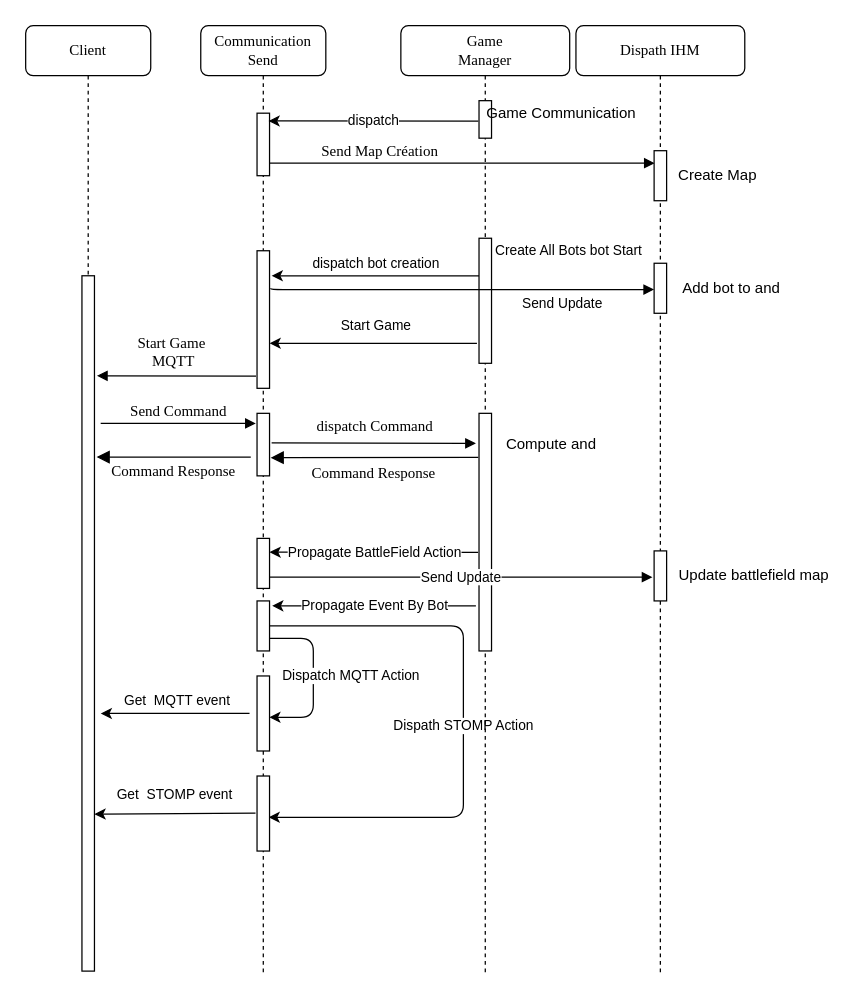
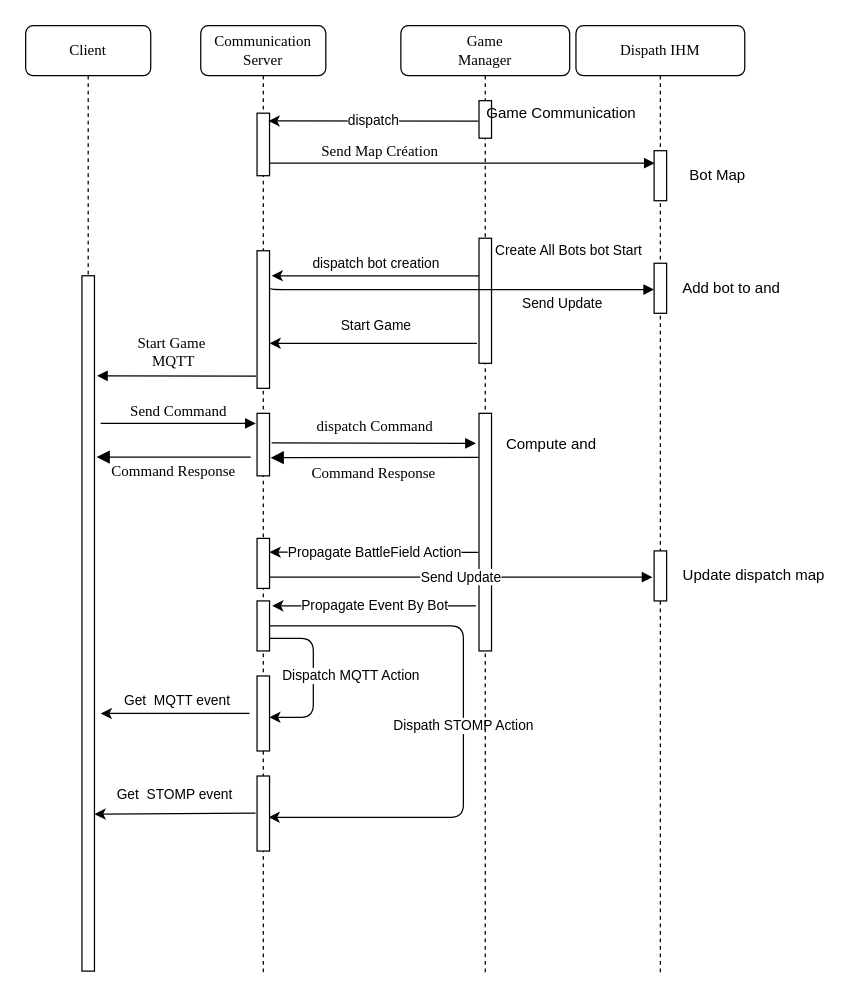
(263, 51) -> (263, 51)
(718, 176) -> (718, 176)
(754, 576) -> (754, 576)
